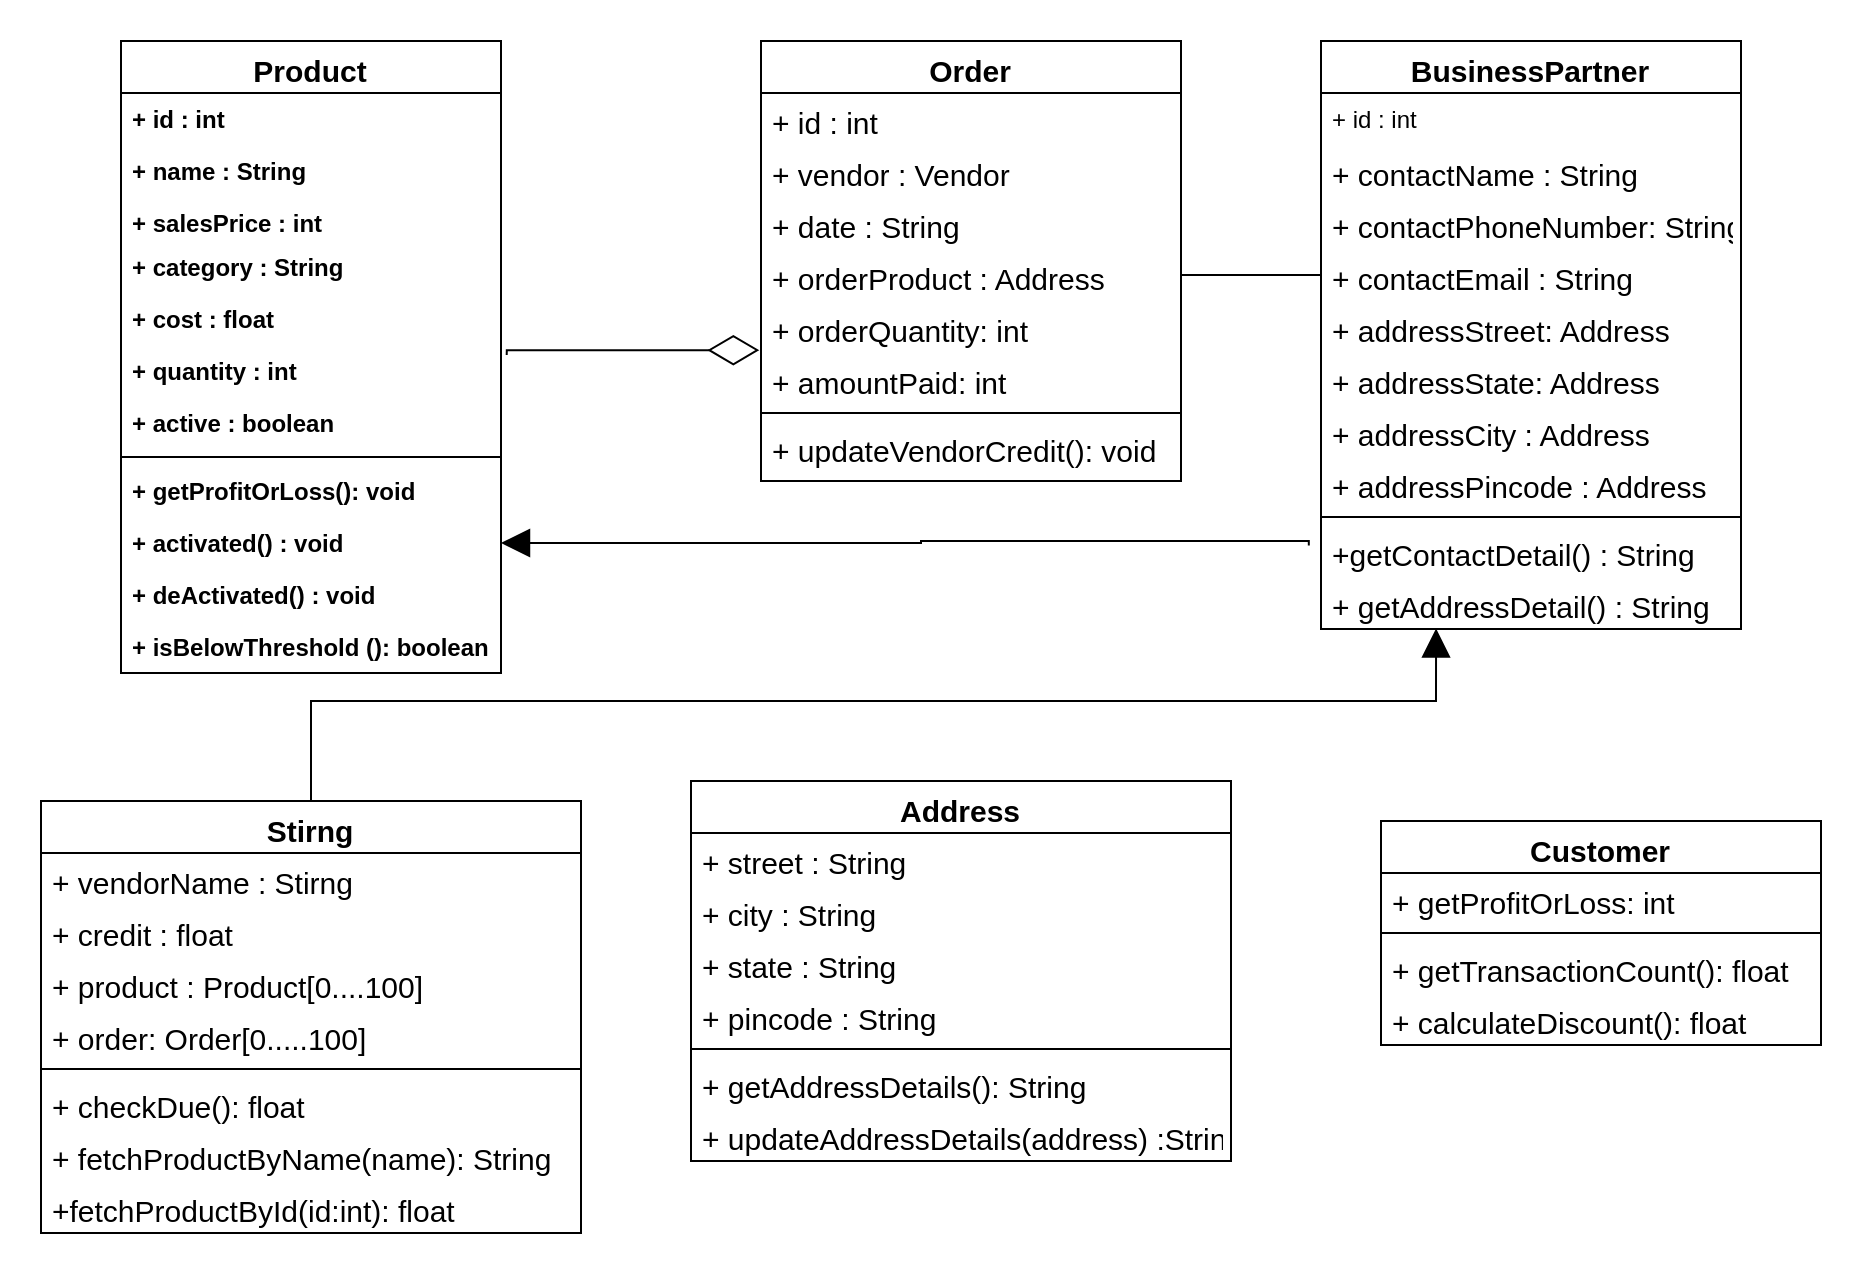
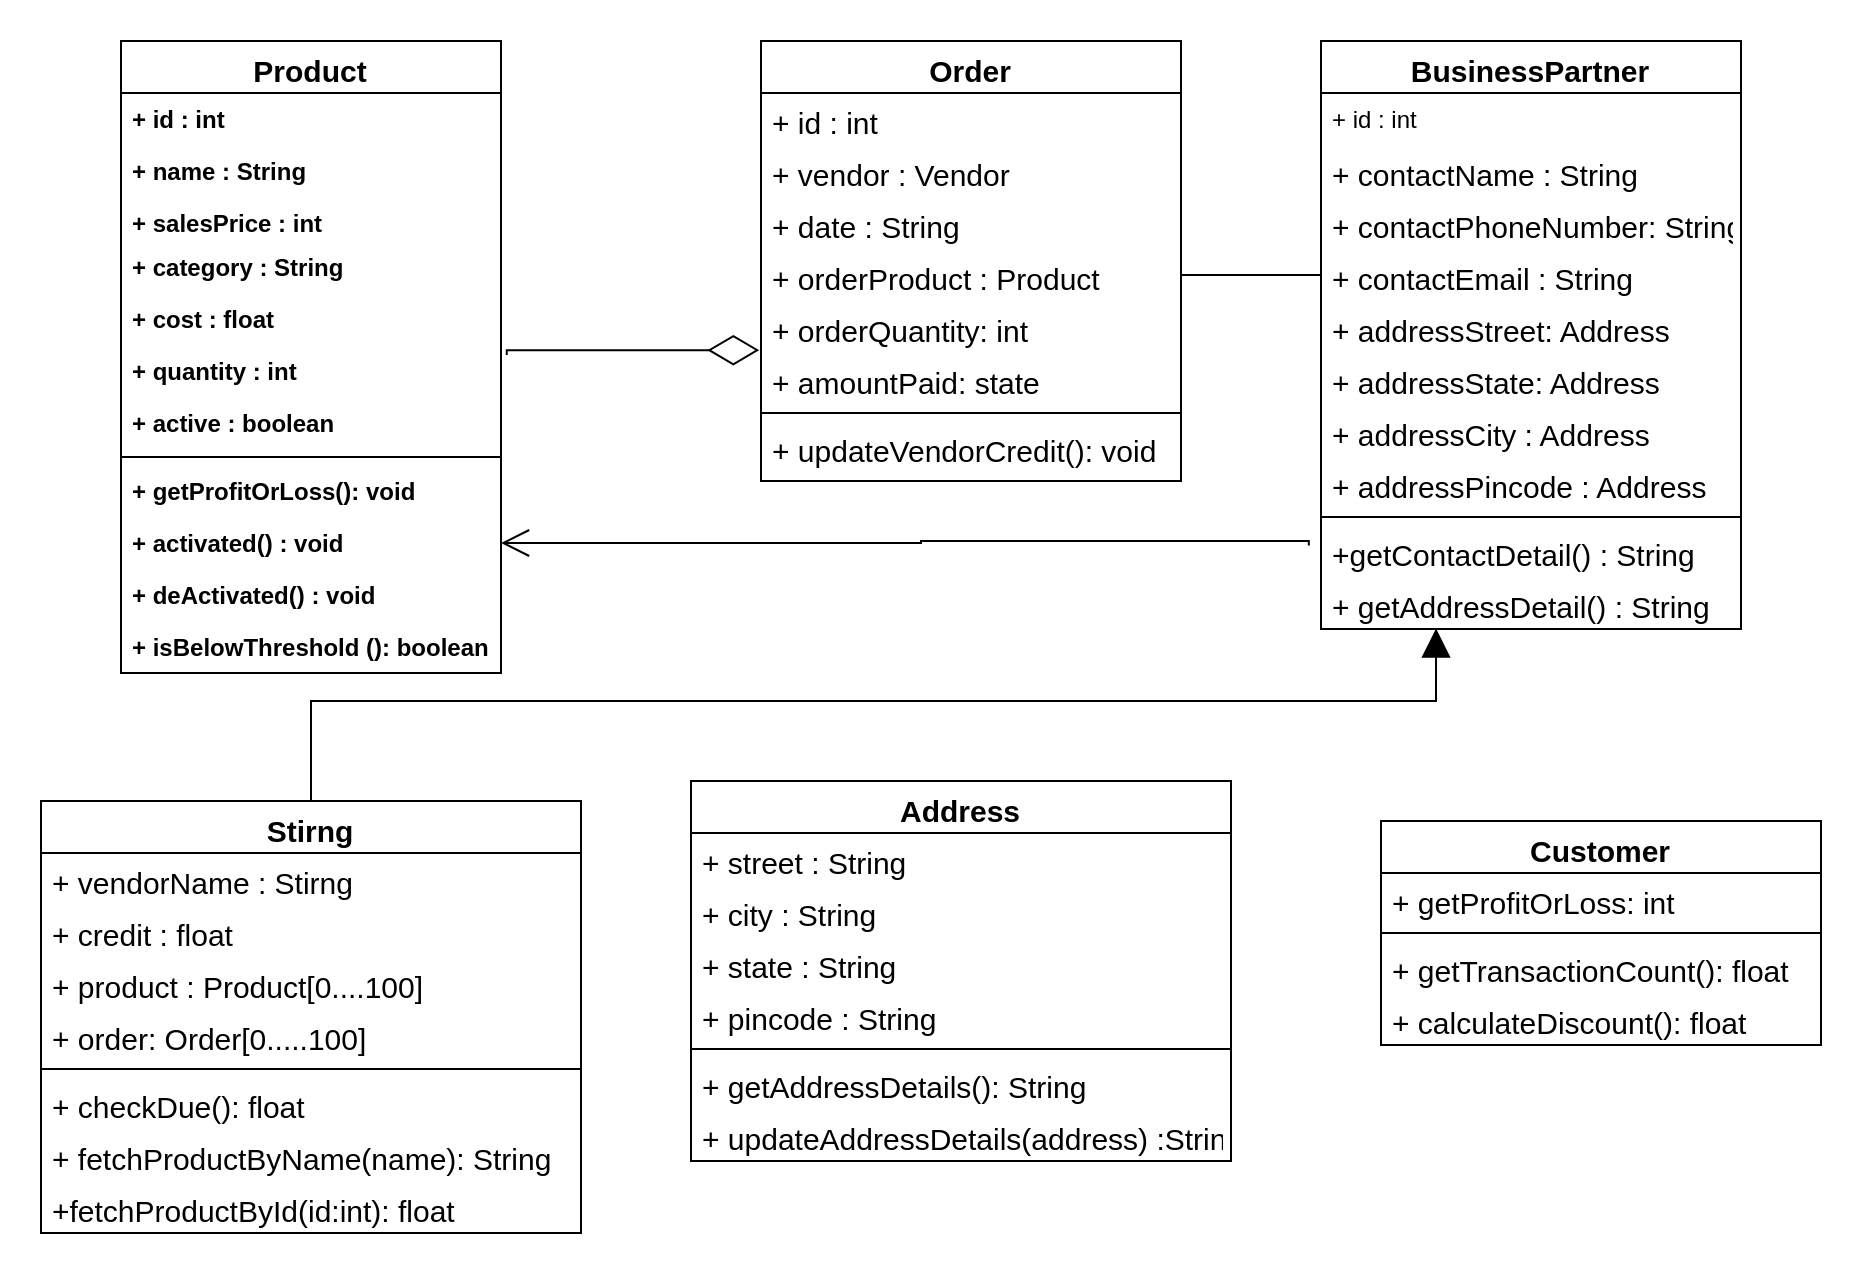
(958, 280) -> (958, 280)
(895, 384) -> (916, 384)
(530, 543) -> (519, 543)
